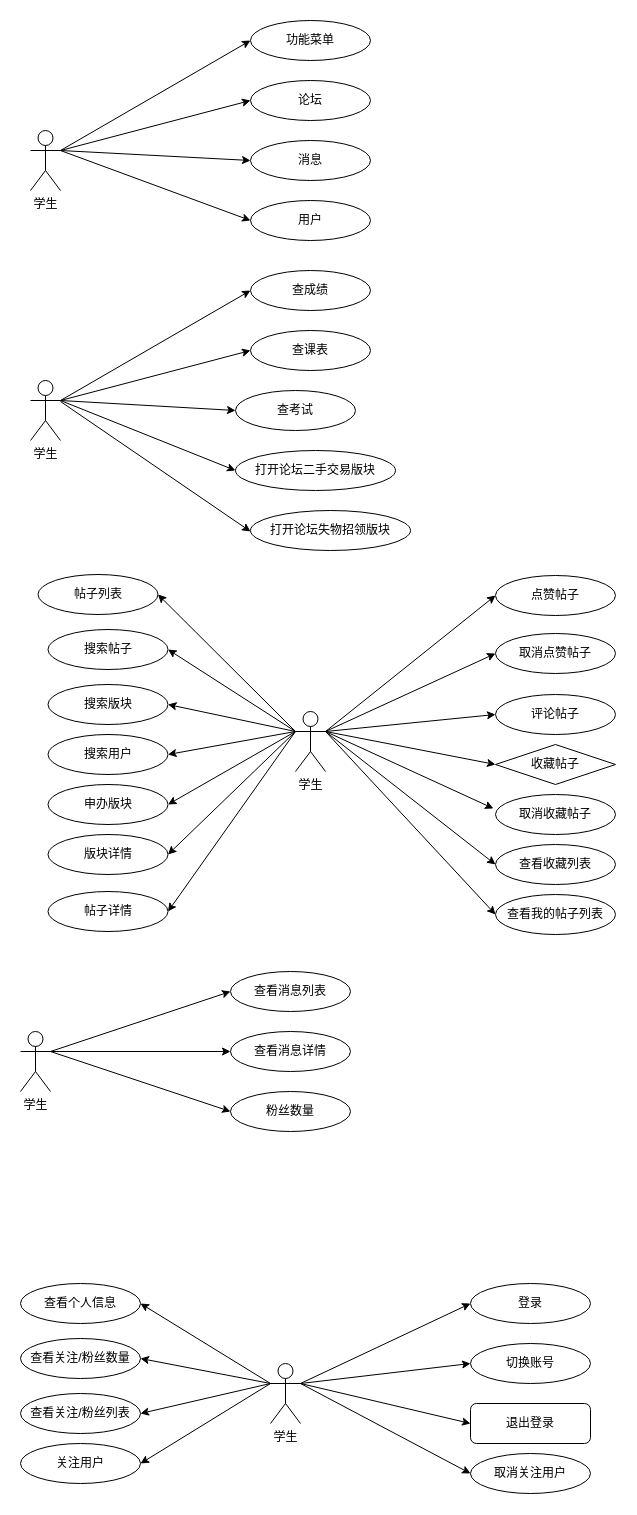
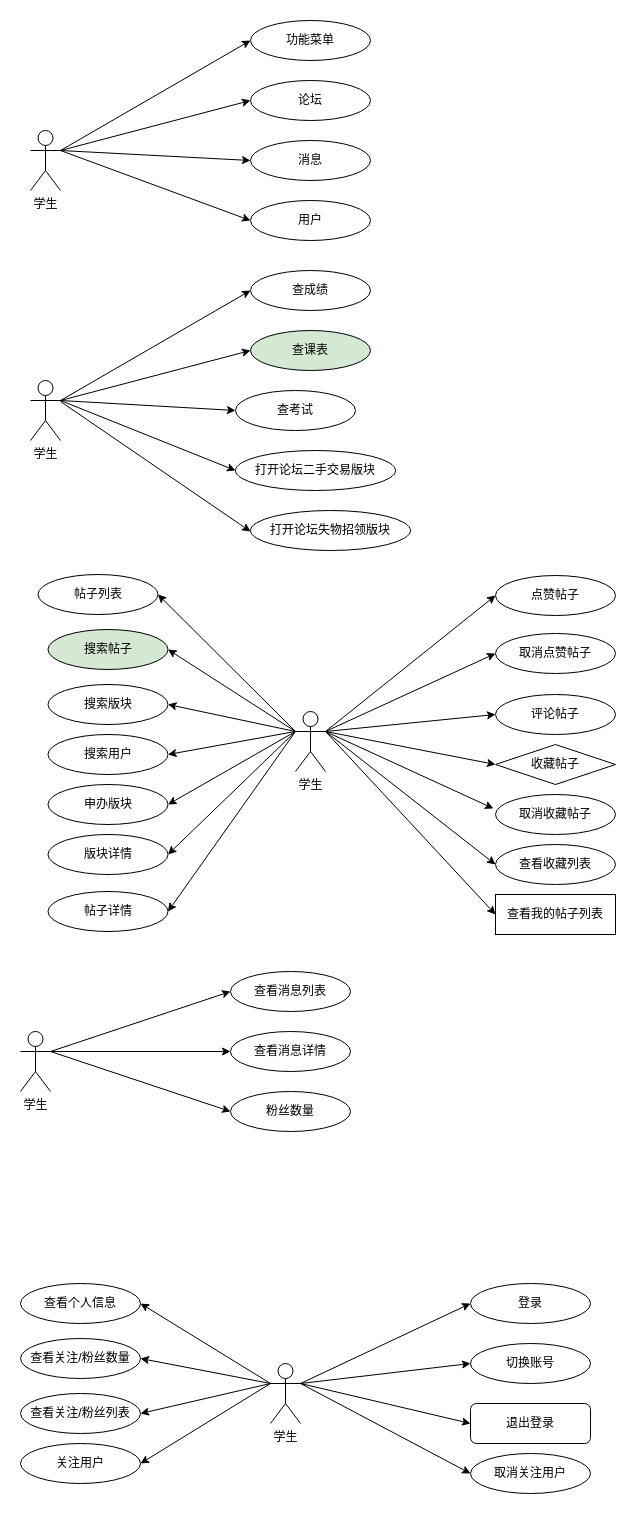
(311, 351) -> (311, 351)
(108, 650) -> (108, 650)
(556, 915) -> (556, 915)
